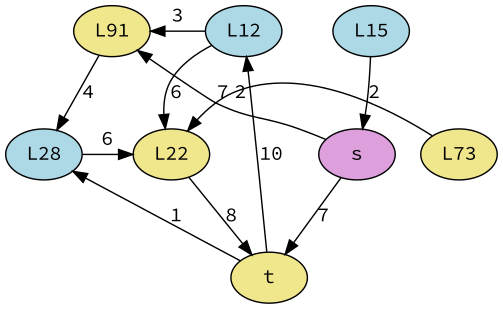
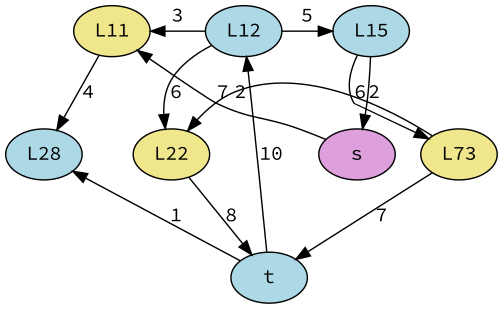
(112, 31) -> (112, 31)
none -> (300, 31)
none -> (349, 83)
(100, 154) -> none
(317, 210) -> (370, 212)
(269, 278) -> (269, 278)
